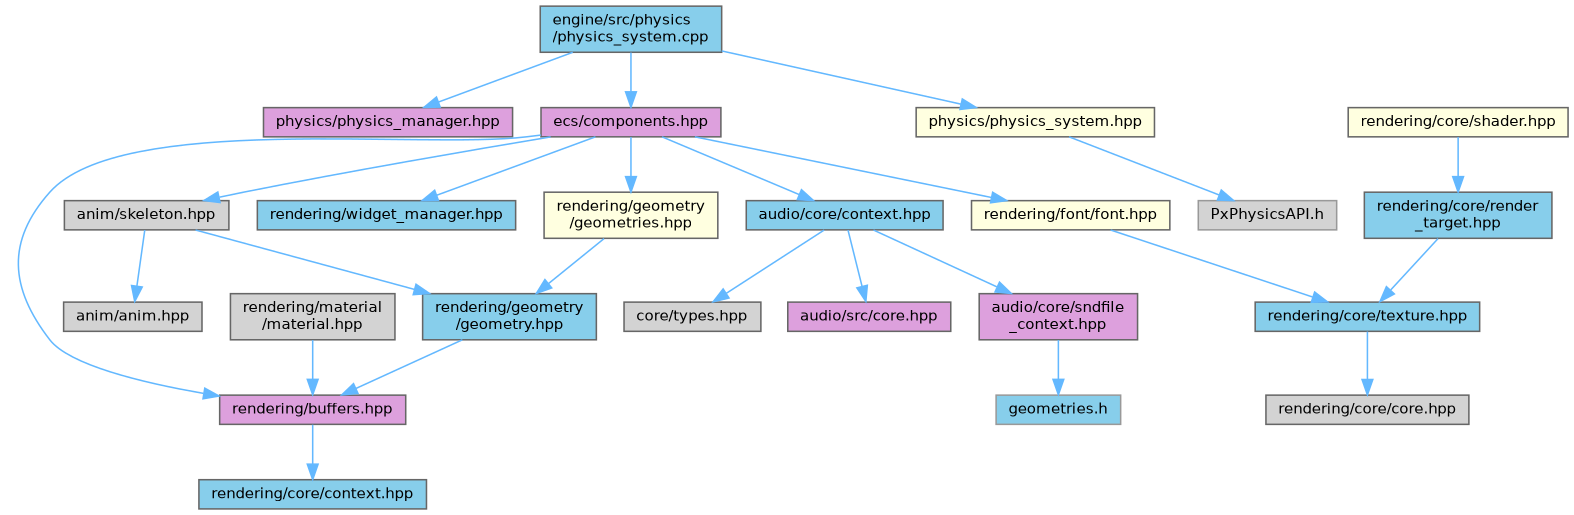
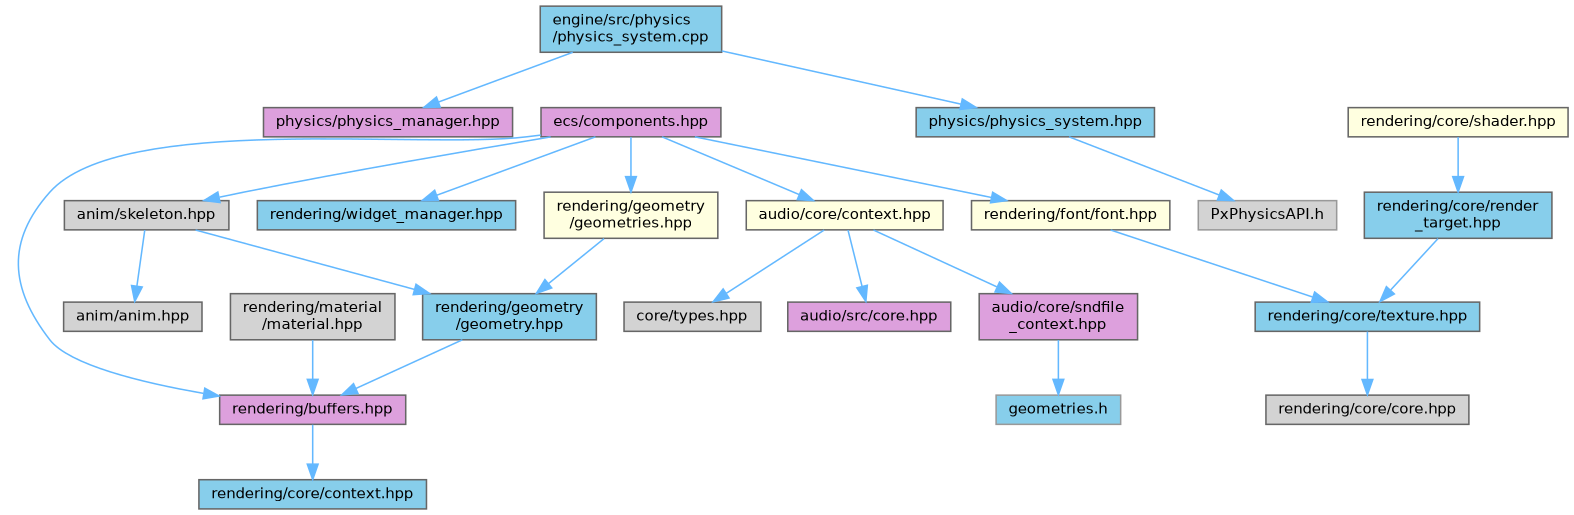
(631, 72) -> none
(1035, 122) -> (1035, 122)
(845, 215) -> (845, 215)
